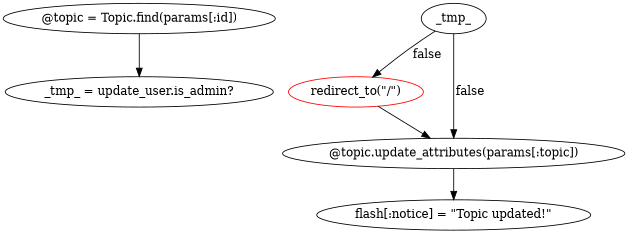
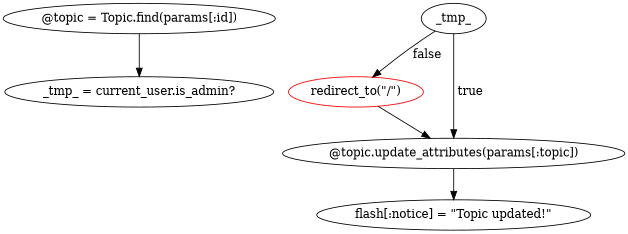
(139, 92) -> (139, 92)
(468, 92) -> (468, 92)
